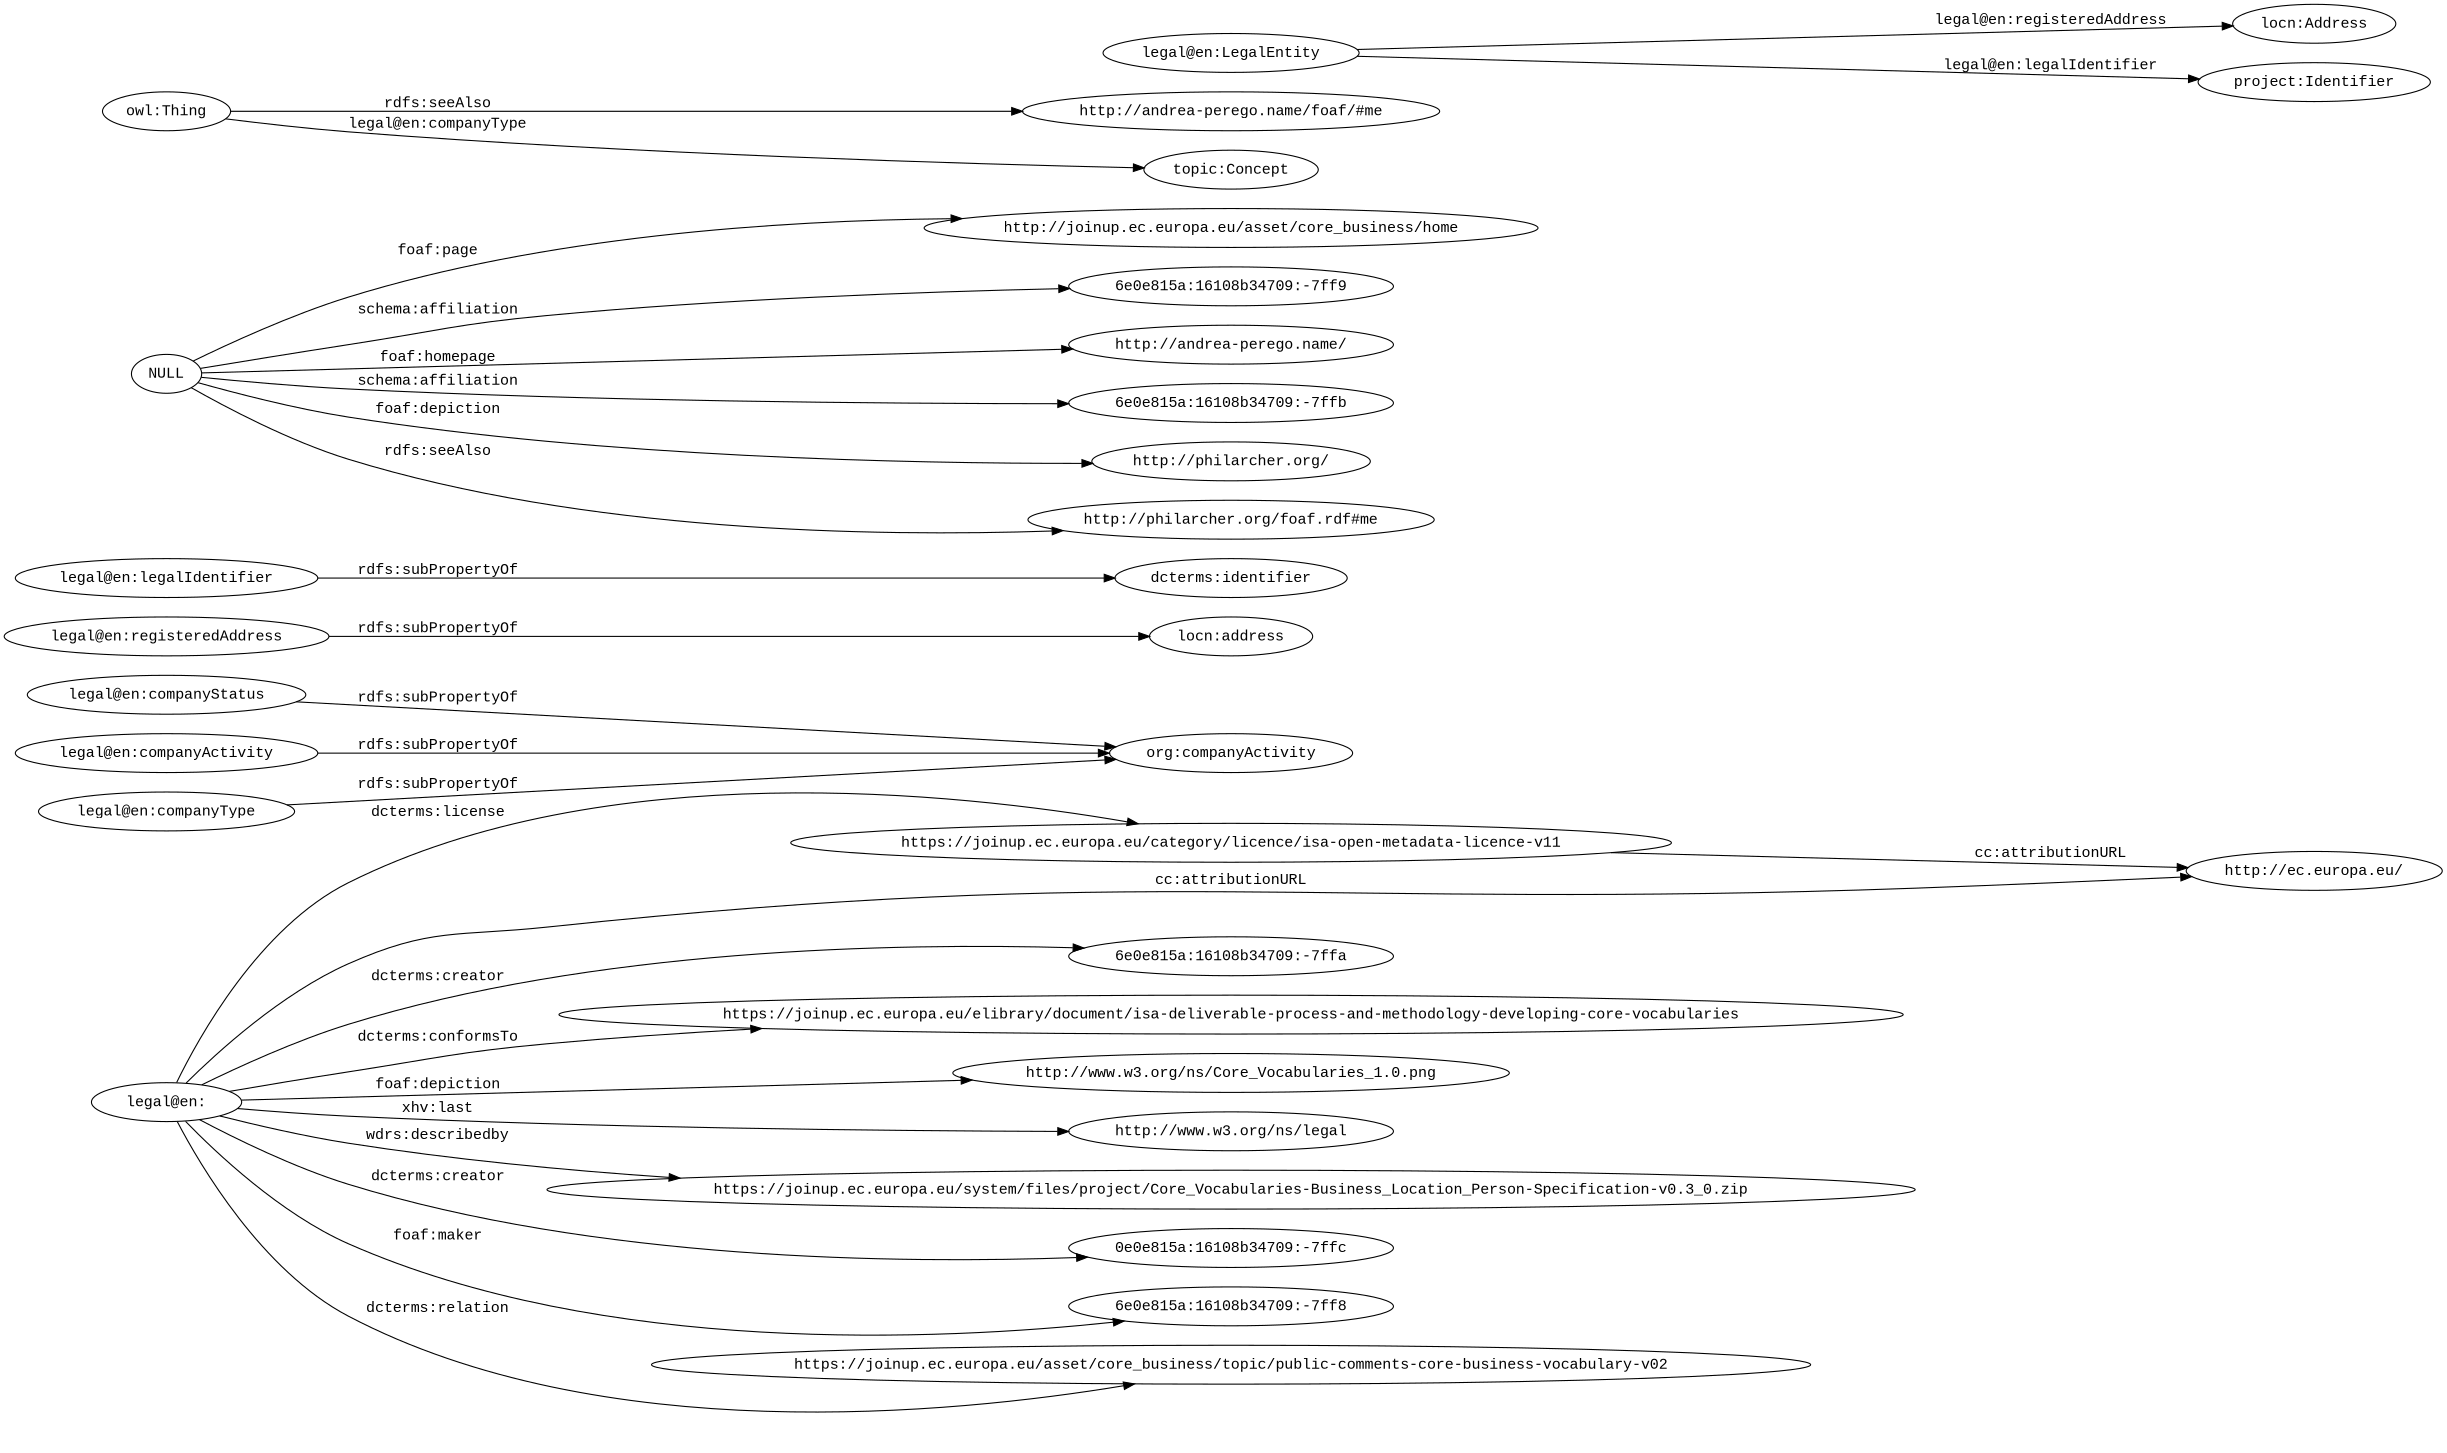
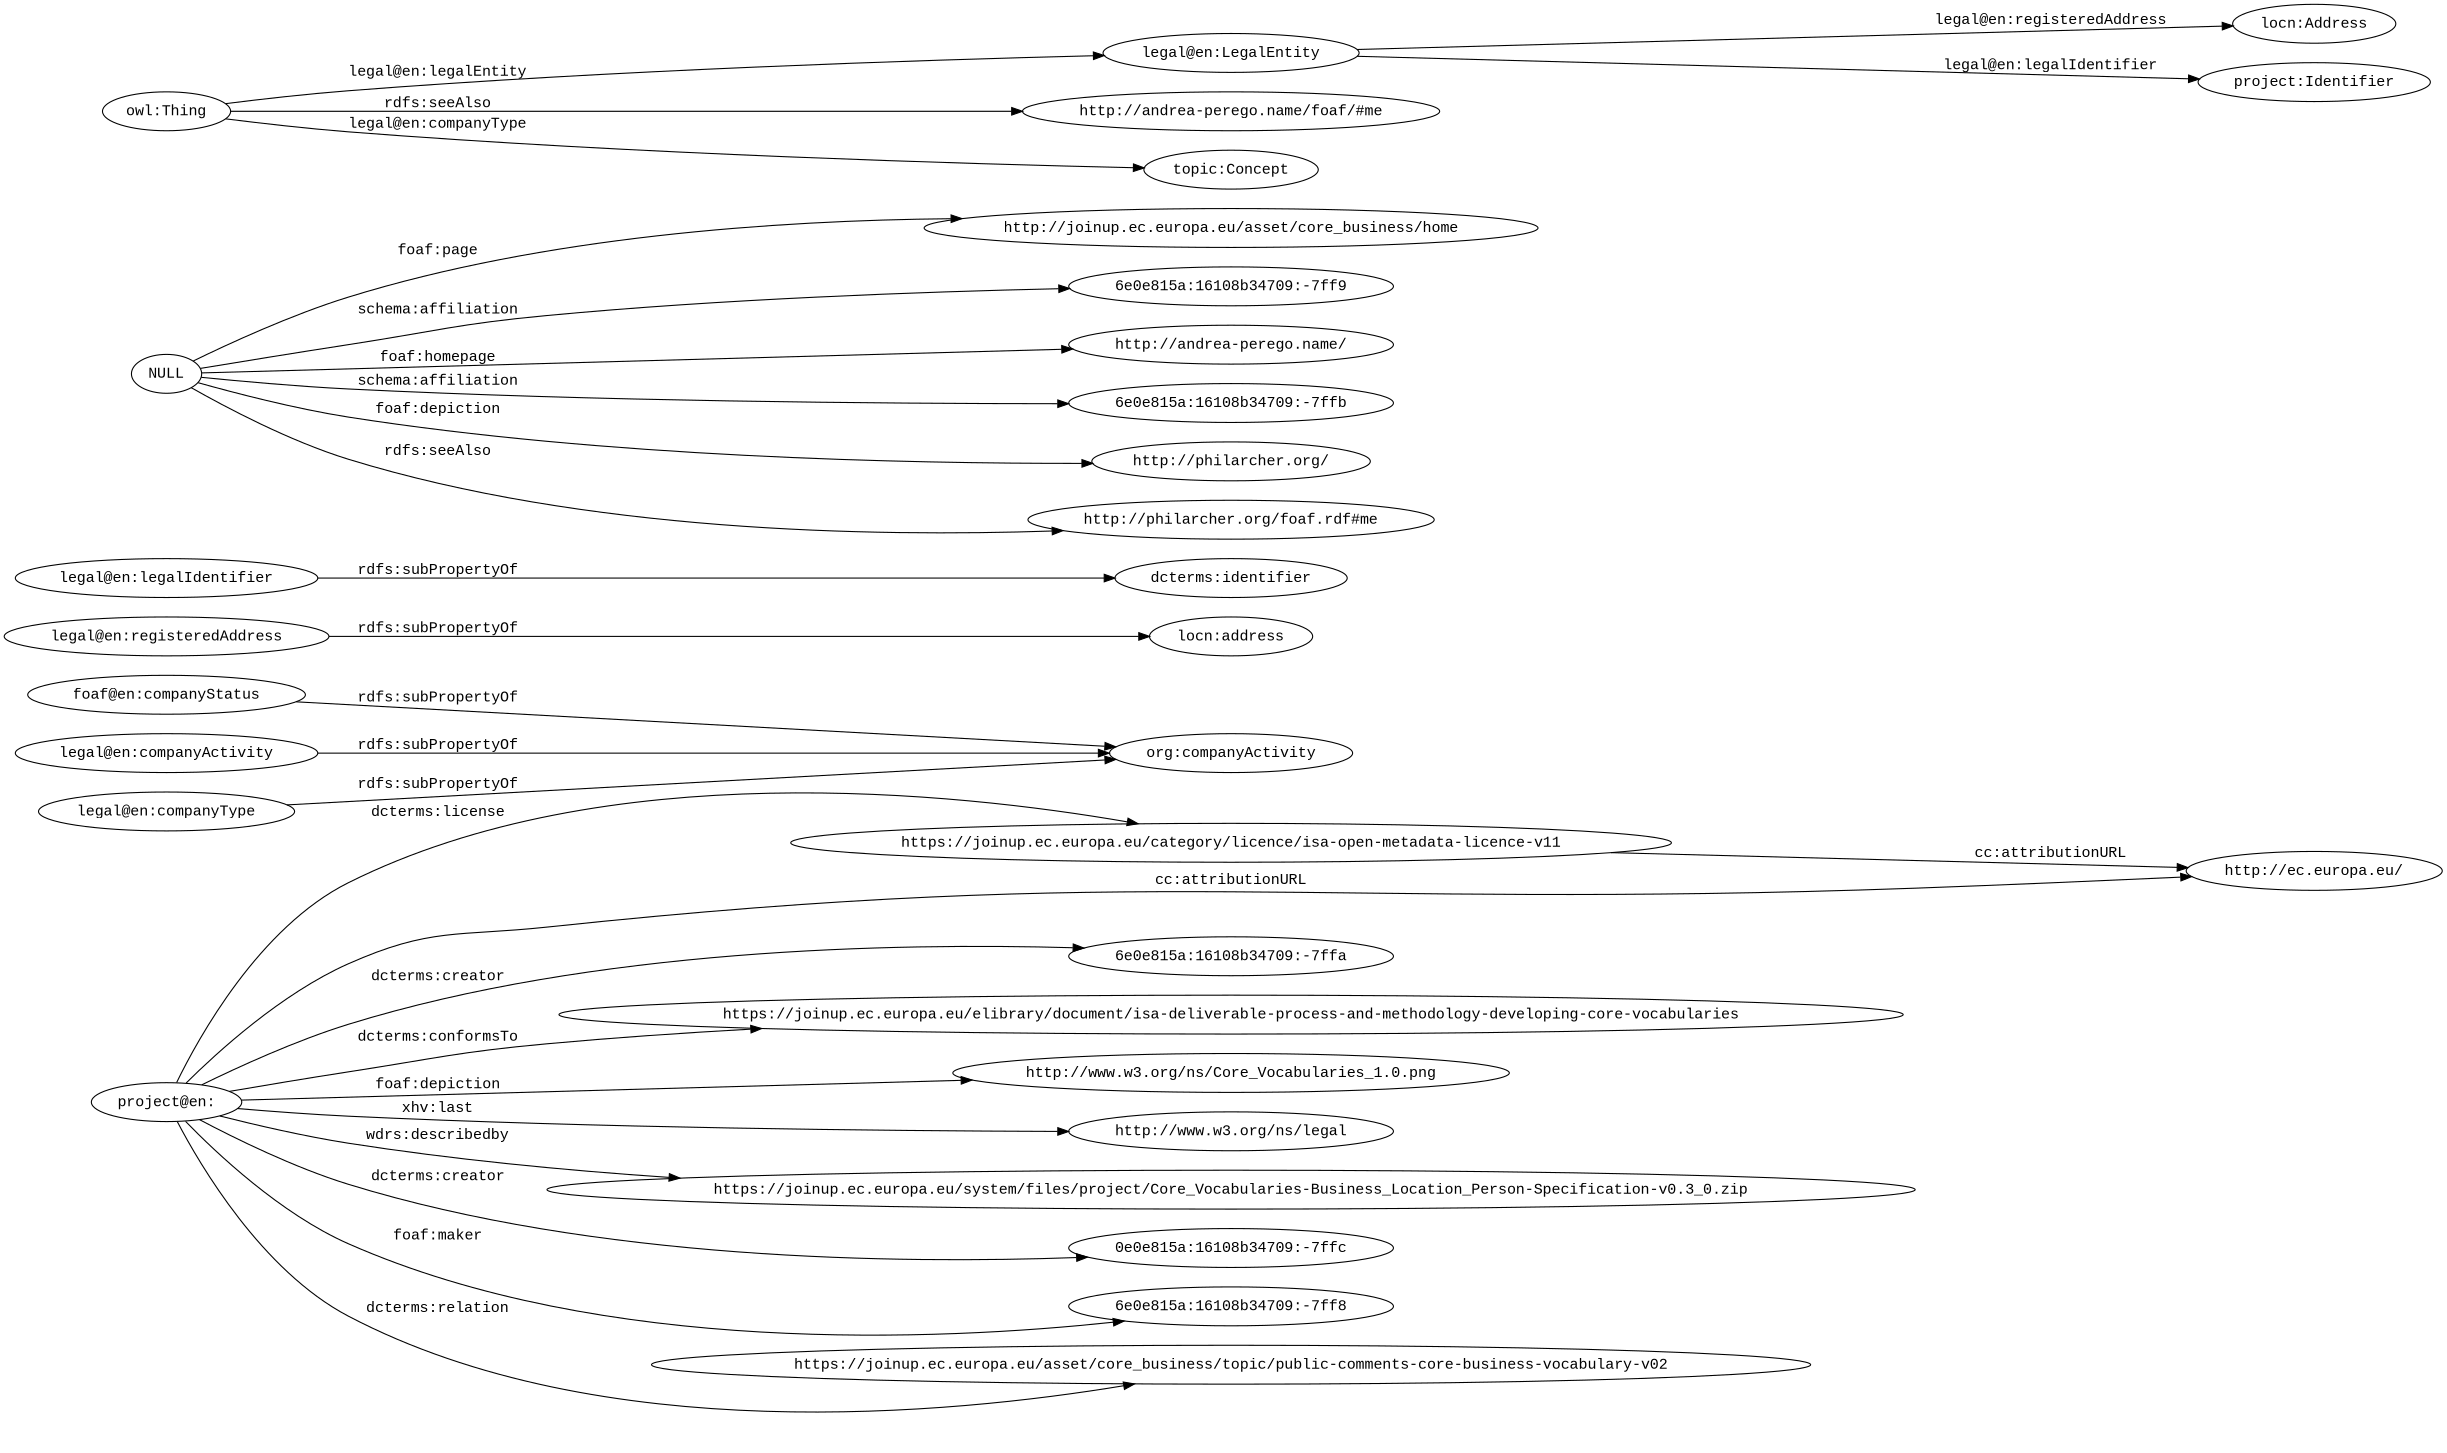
none -> (659, 72)
(167, 695) -> (167, 695)
(167, 1102) -> (167, 1102)
